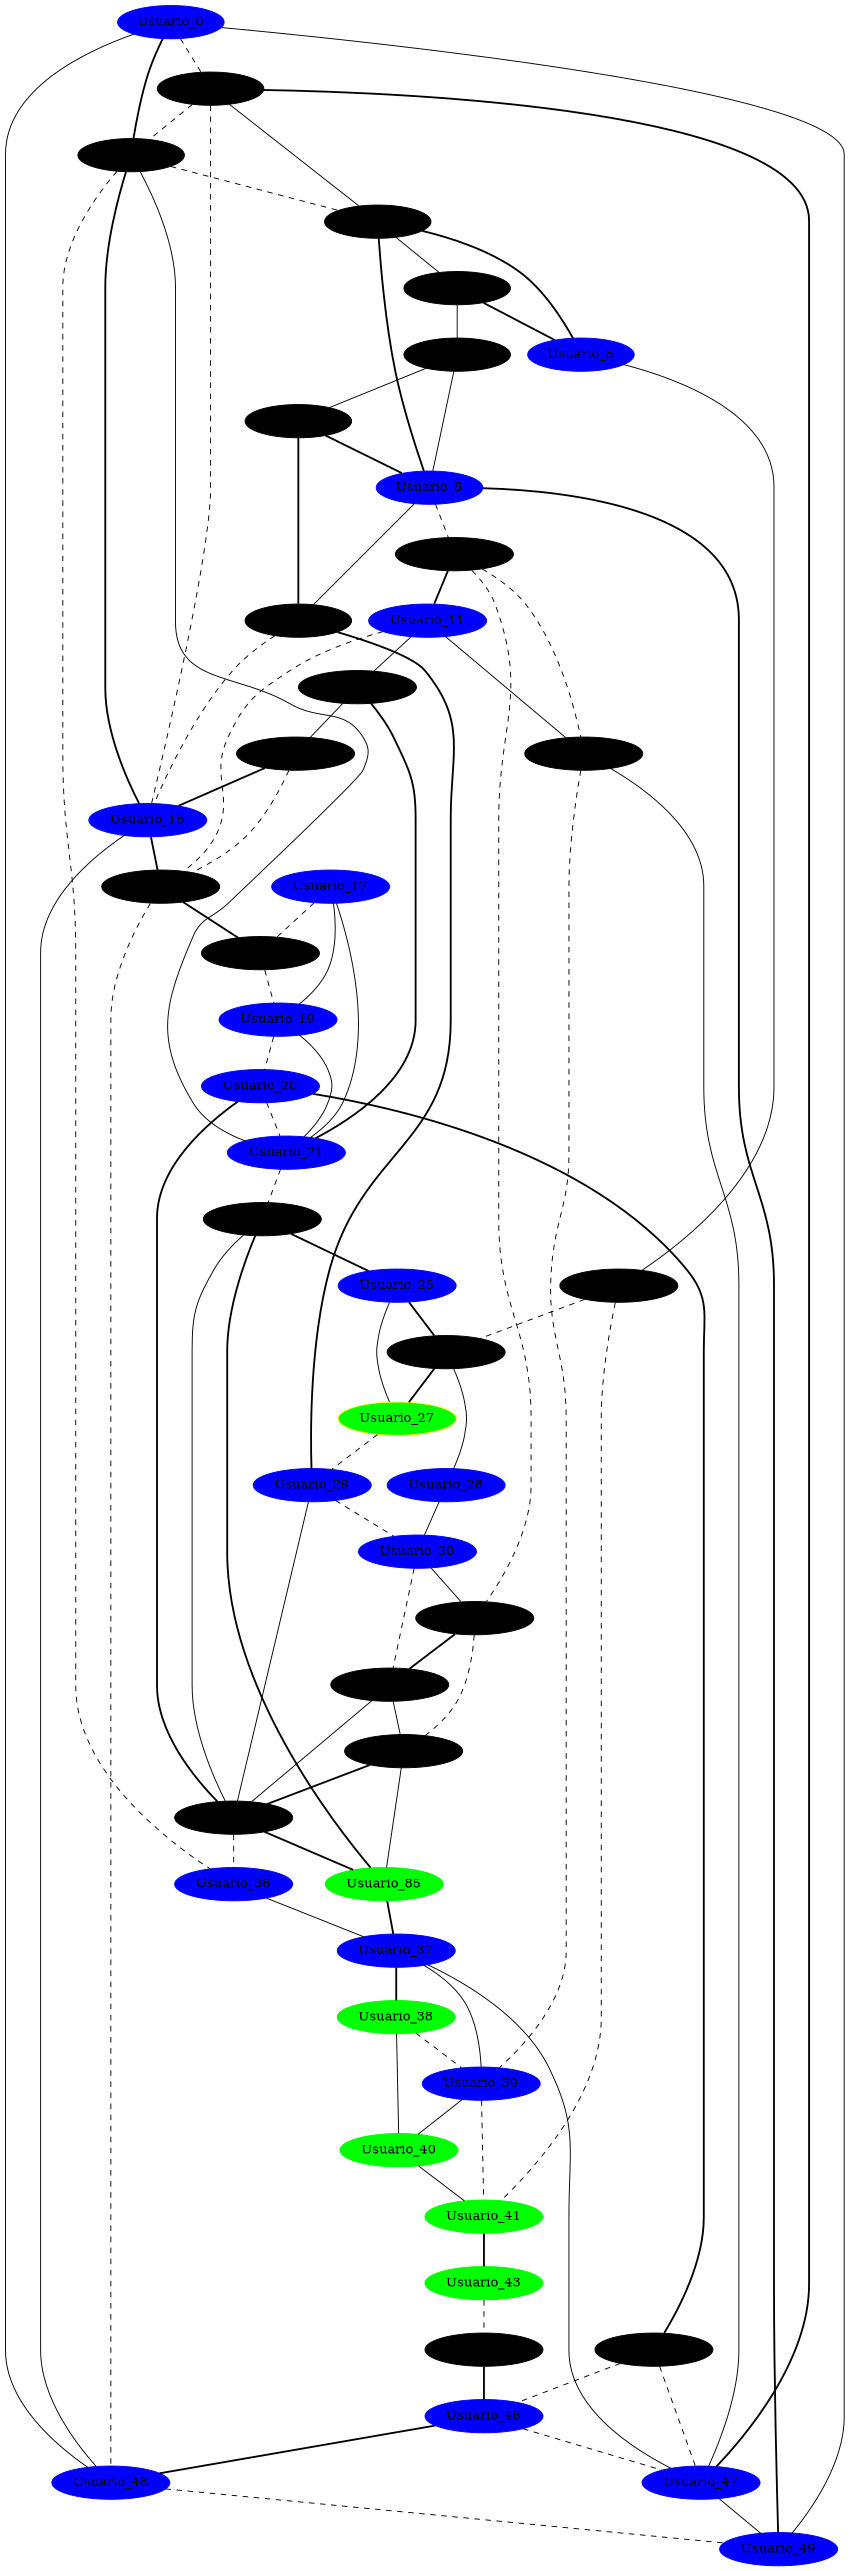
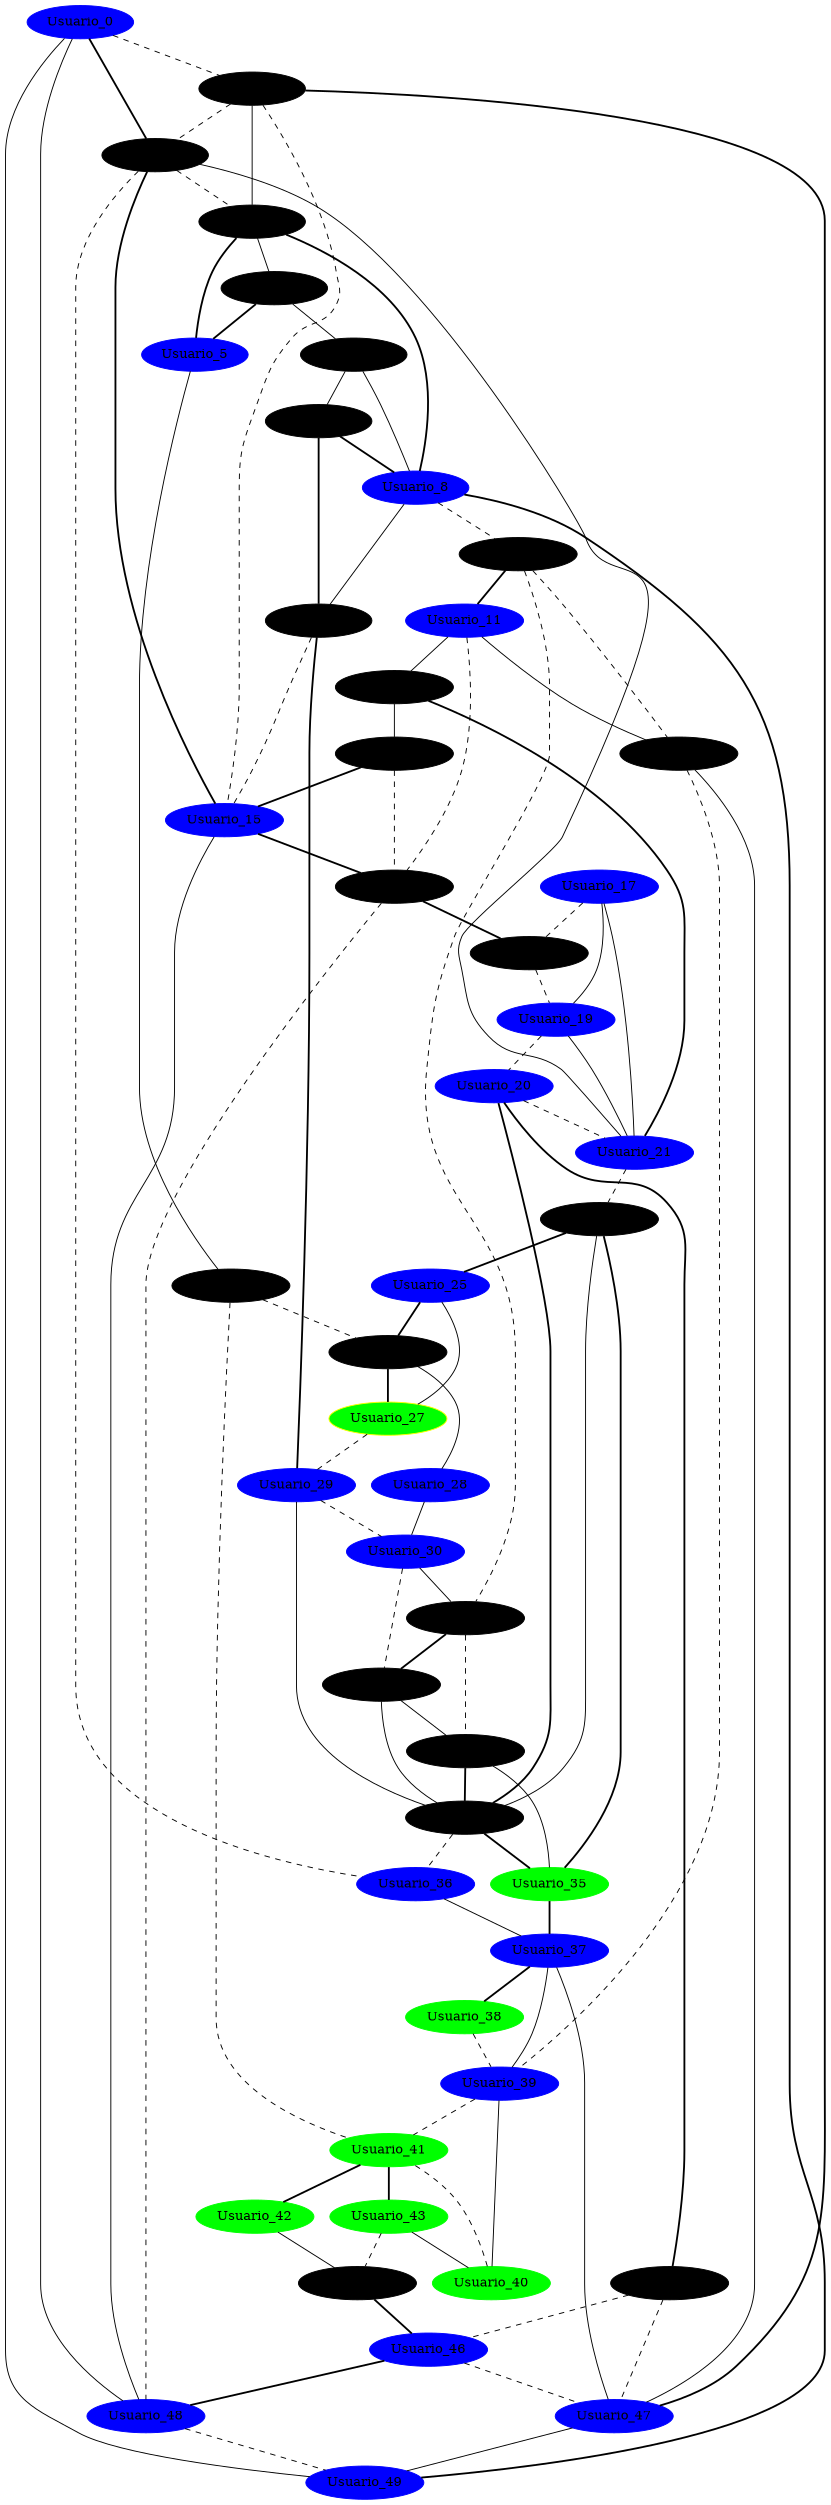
(384, 1884) -> (550, 1884)
(398, 2084) -> (440, 2250)
(442, 2183) -> (462, 2208)
none -> (255, 2217)
